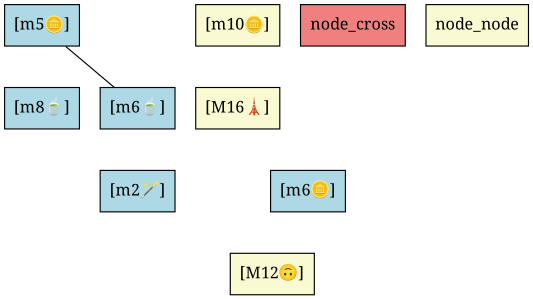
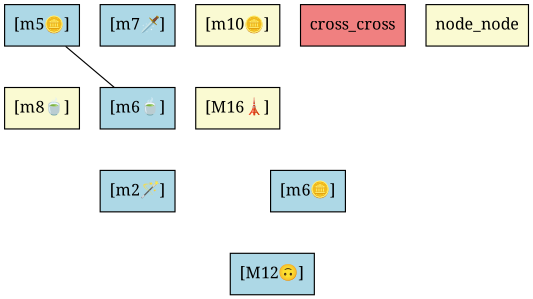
none -> (138, 25)
(353, 25) -> (353, 25)
(42, 108) -> (42, 108)
(272, 274) -> (272, 274)
